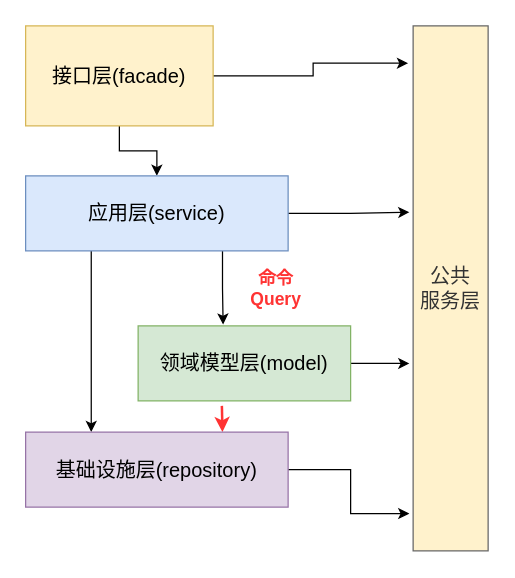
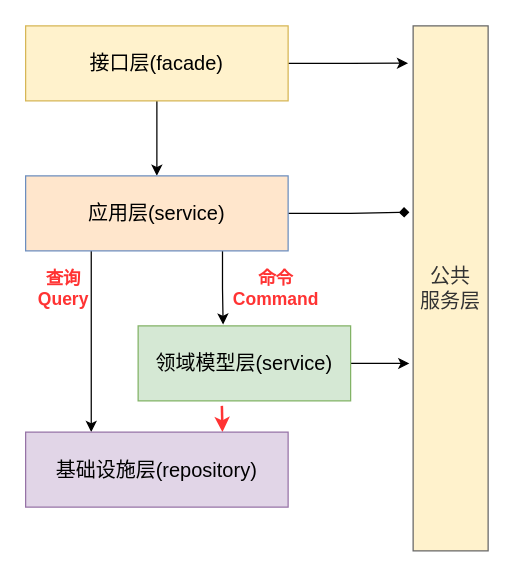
(119, 76) -> (157, 63)
(399, 212) -> (399, 212)
(157, 213) -> (157, 213)
none -> (63, 288)
(276, 288) -> (276, 288)
(244, 363) -> (244, 363)
(351, 485) -> none
